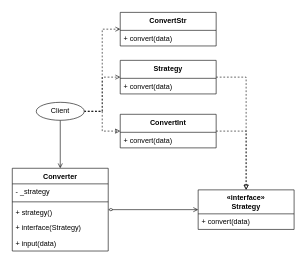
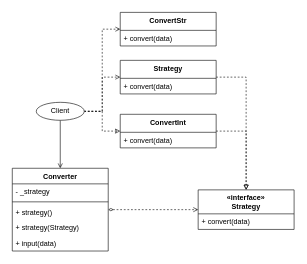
(155, 210) -> (155, 210)
(57, 228) -> (56, 228)
